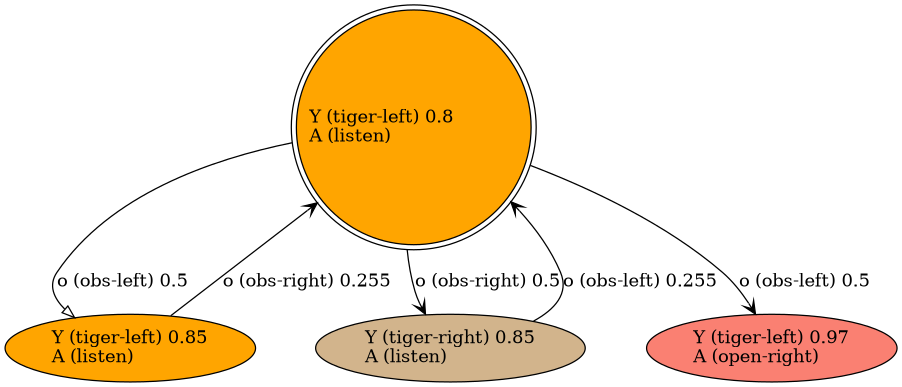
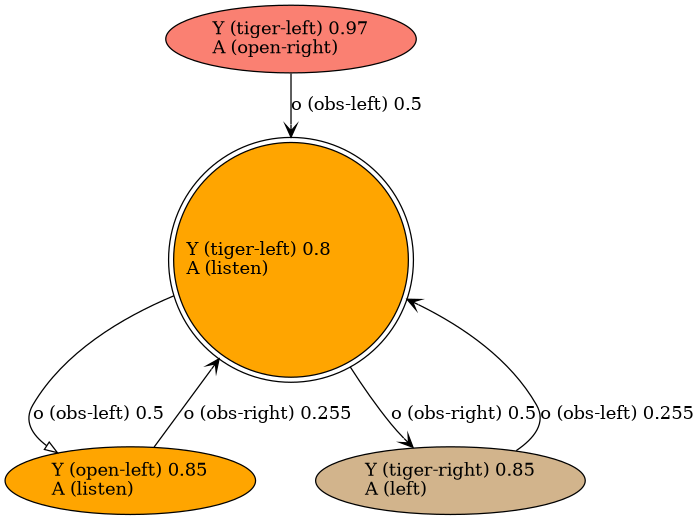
(649, 221) -> (291, 99)
(130, 348) -> (130, 481)
(450, 348) -> (450, 481)
